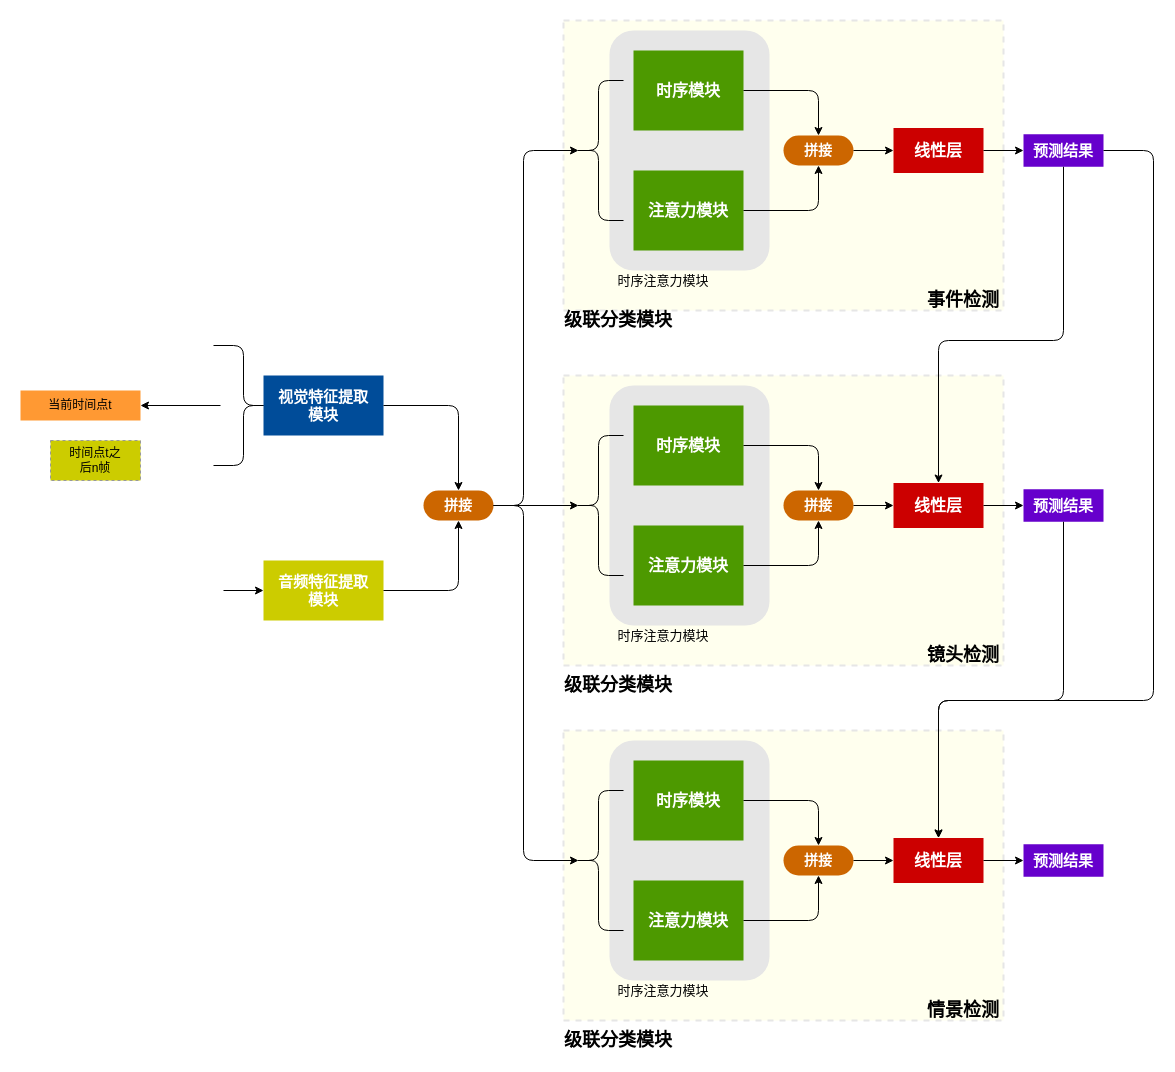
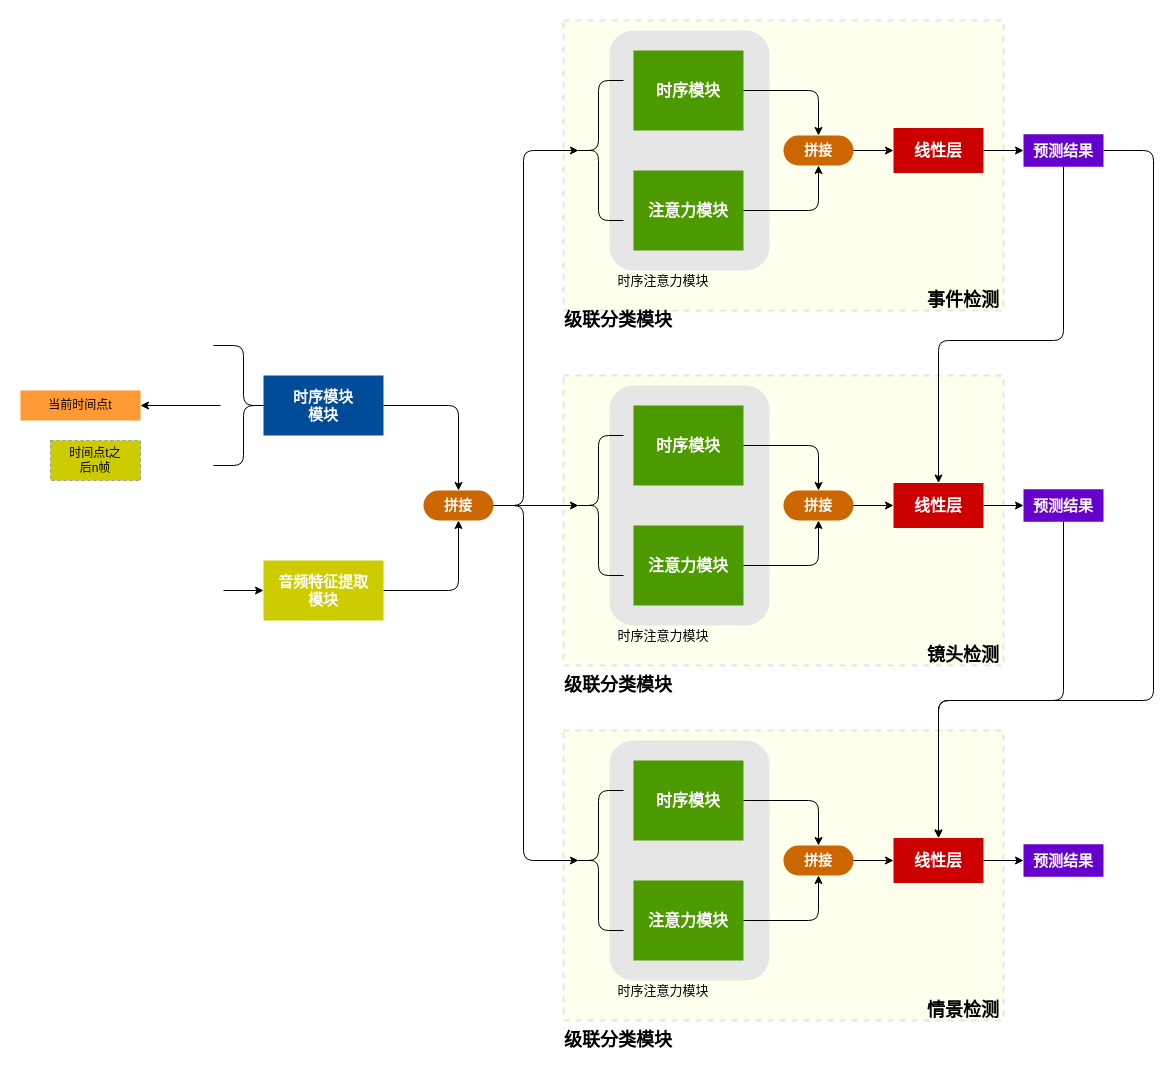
(324, 406) -> (324, 406)
